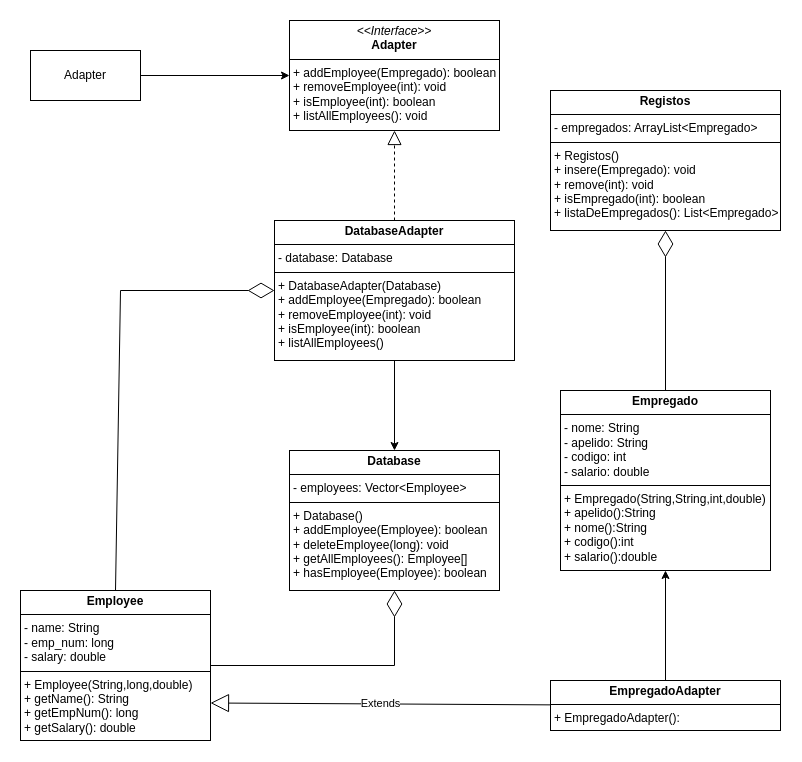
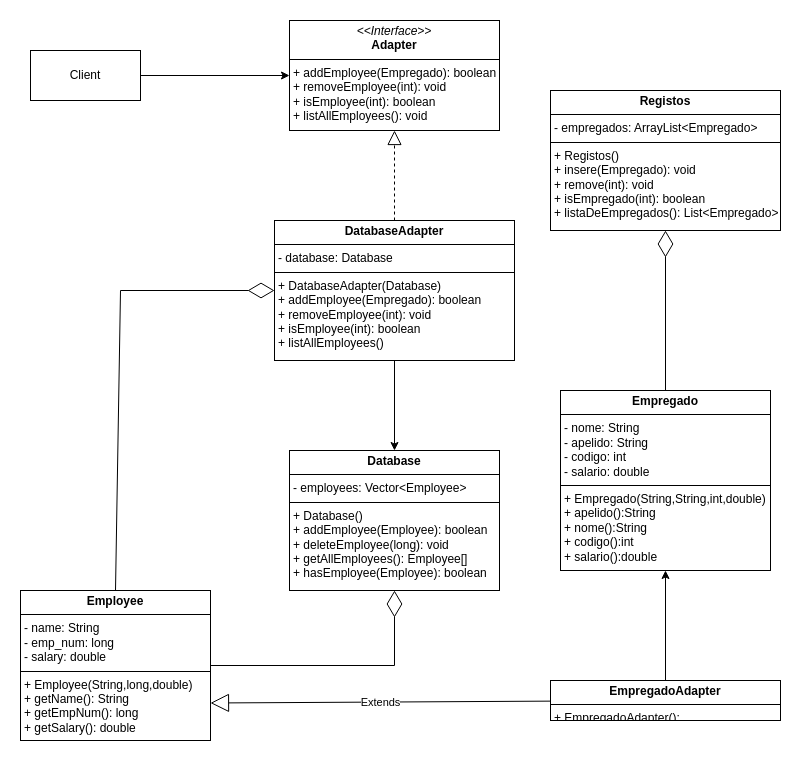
(86, 76) -> (86, 76)
(666, 706) -> (666, 701)
